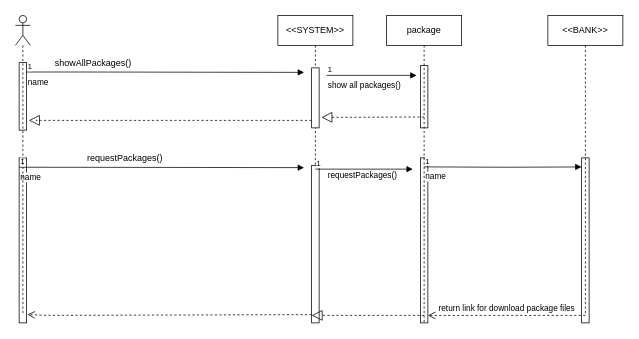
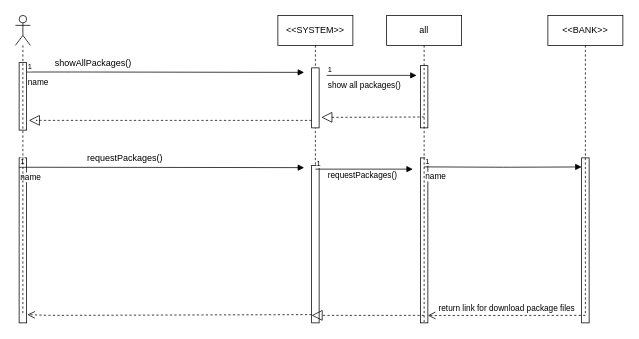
(424, 30) -> (424, 30)
